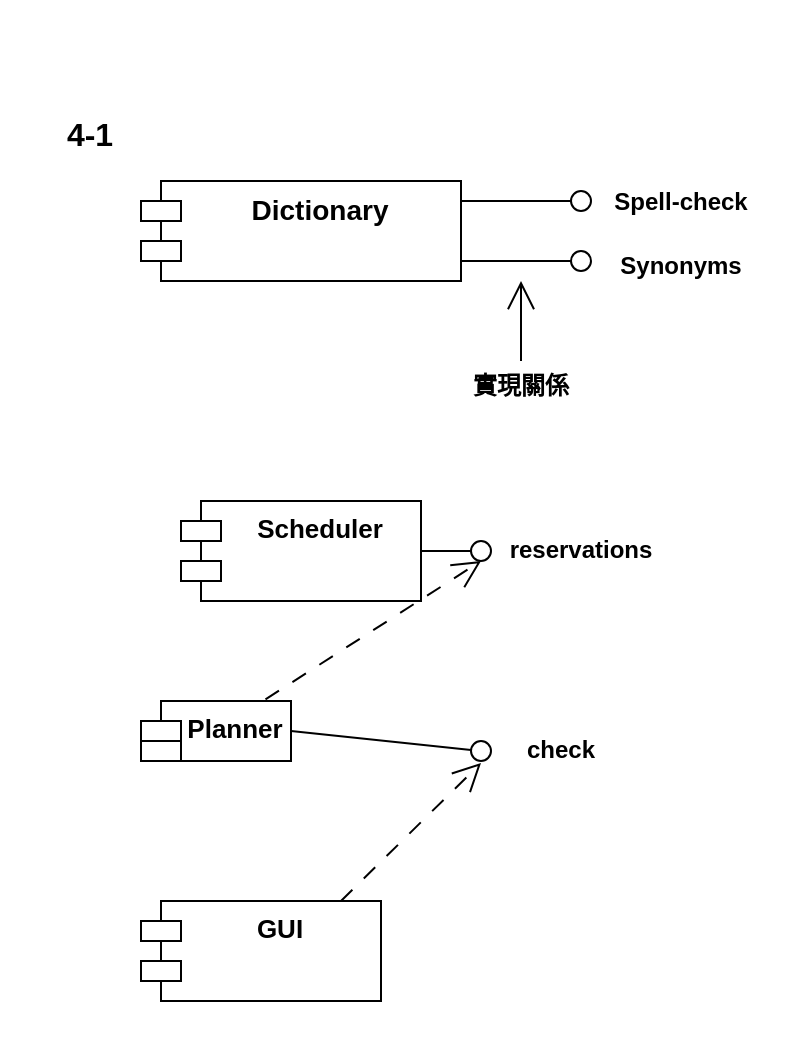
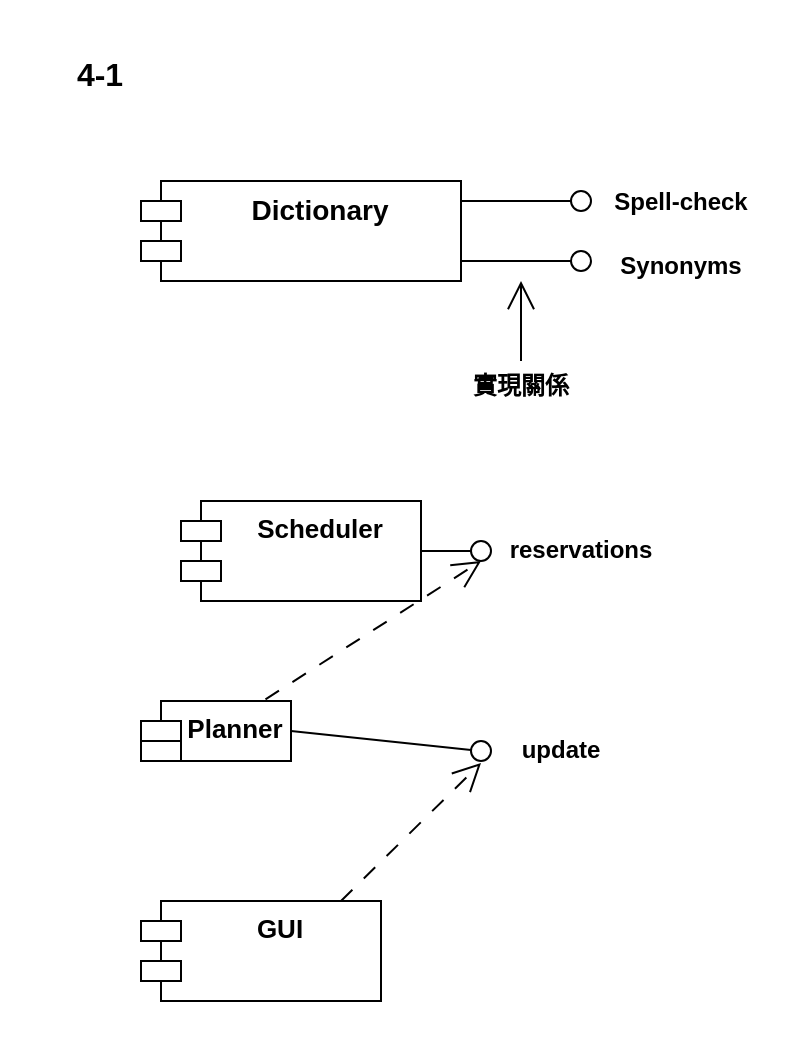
(91, 131) -> (101, 71)
(562, 751) -> (562, 751)
